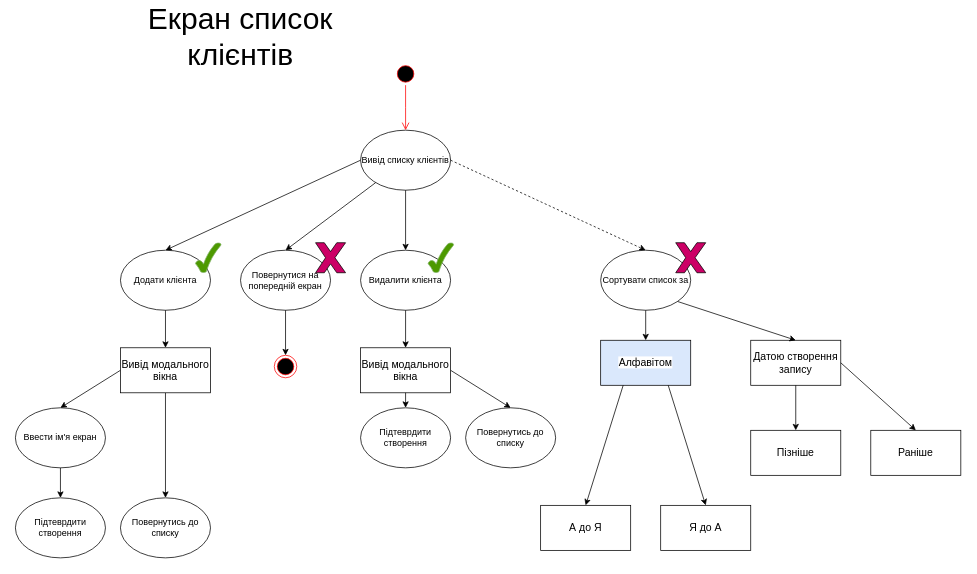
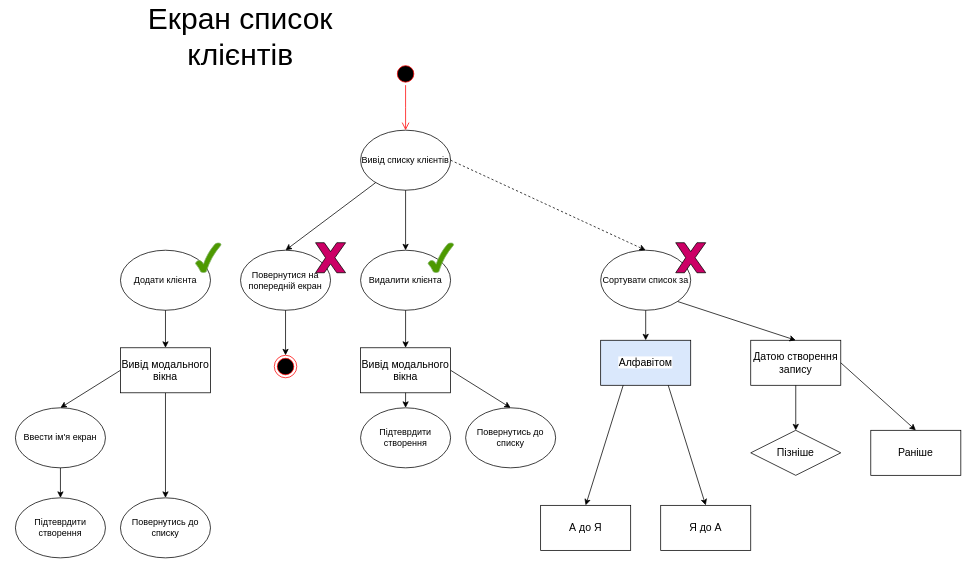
(265, 204) -> none
(795, 453) -> (795, 453)
